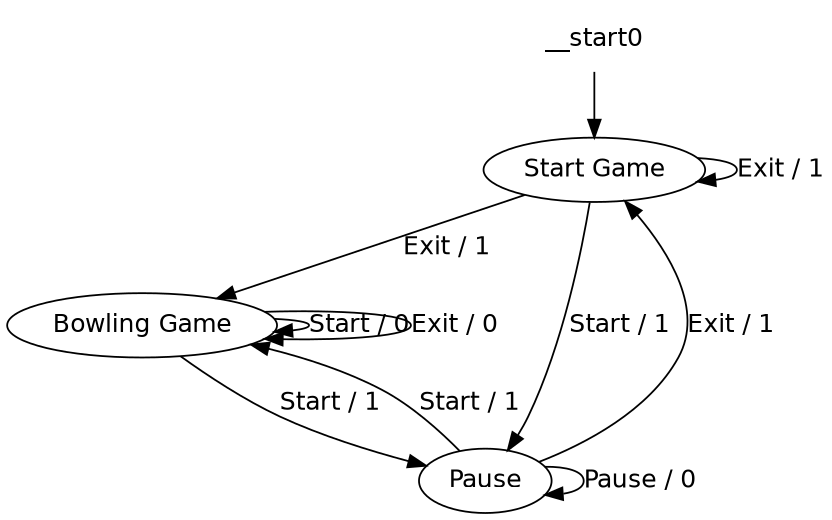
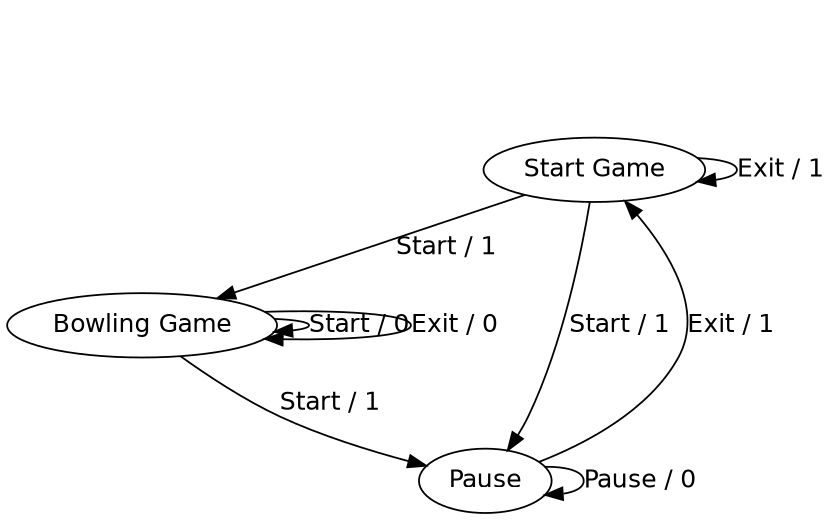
(594, 39) -> none
(447, 248) -> (447, 248)
(372, 385) -> none
